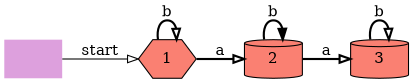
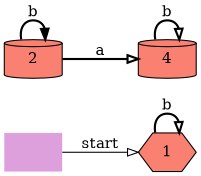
(215, 59) -> none
(380, 59) -> (167, 59)
